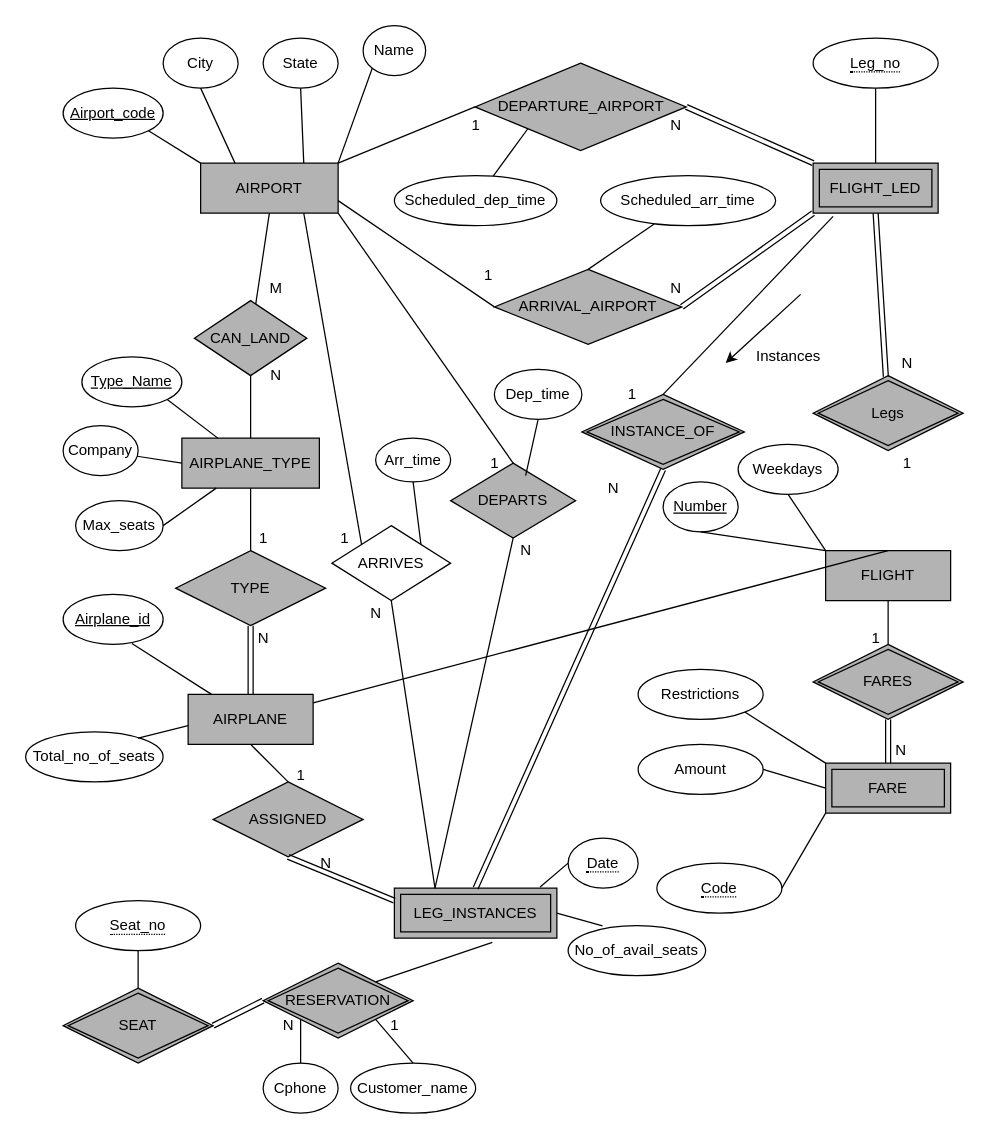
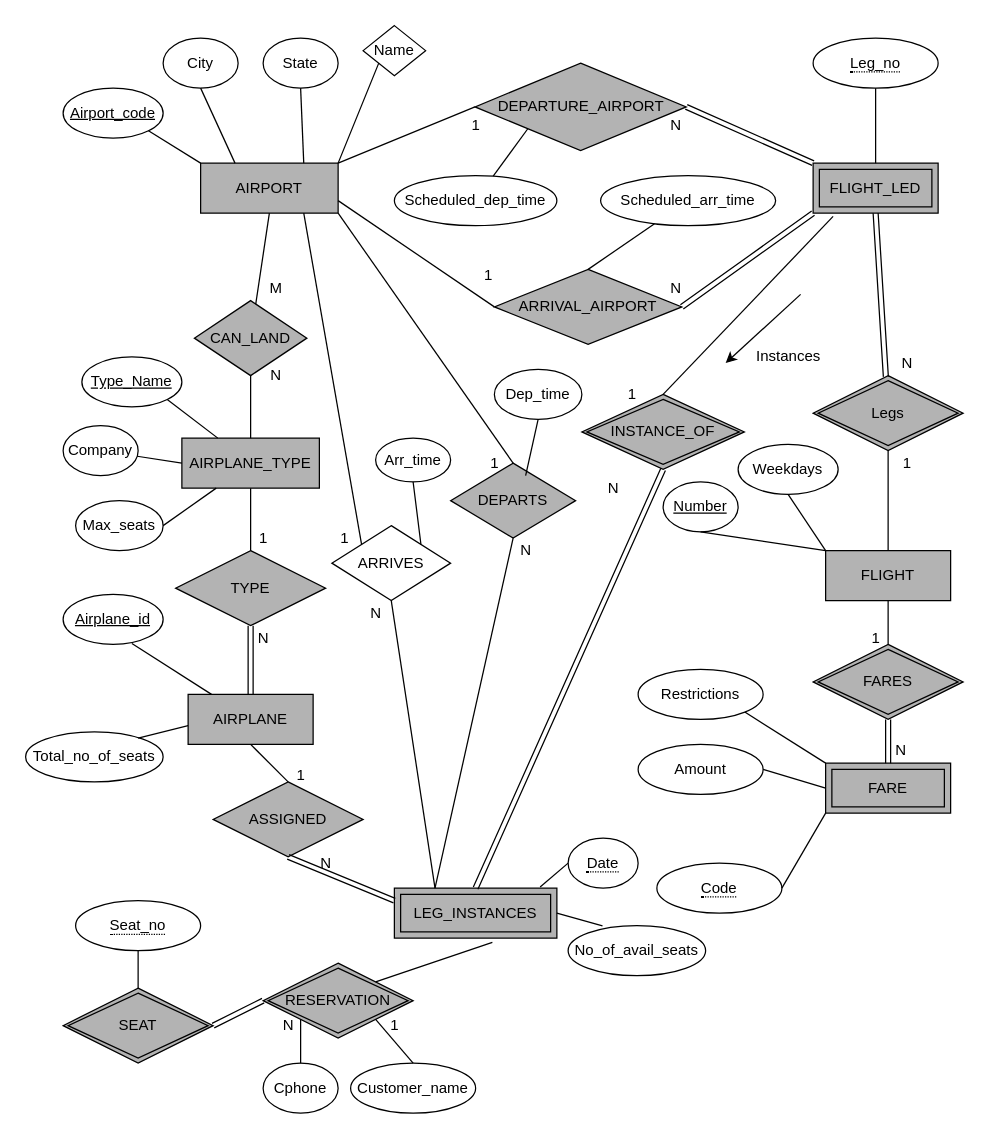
(394, 51) -> (394, 51)
(601, 627) -> (888, 501)
